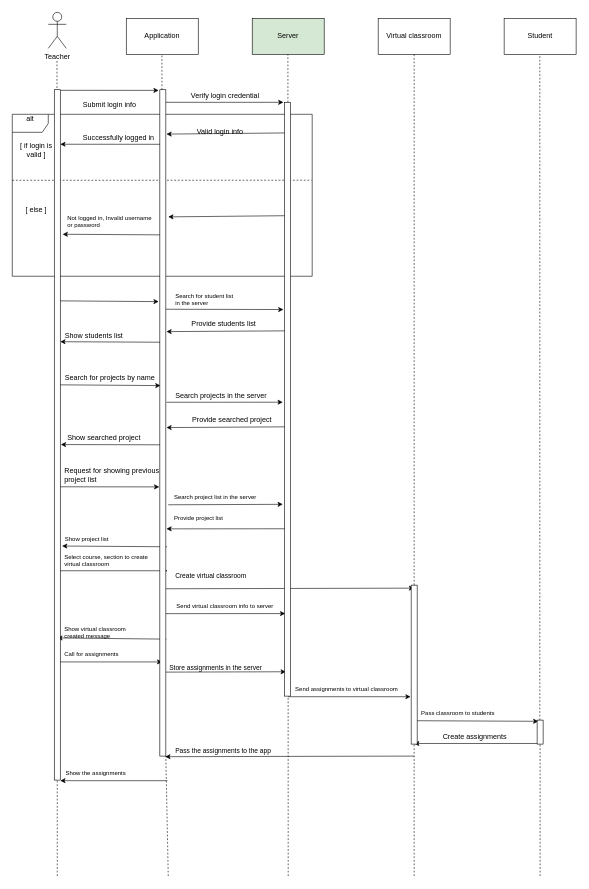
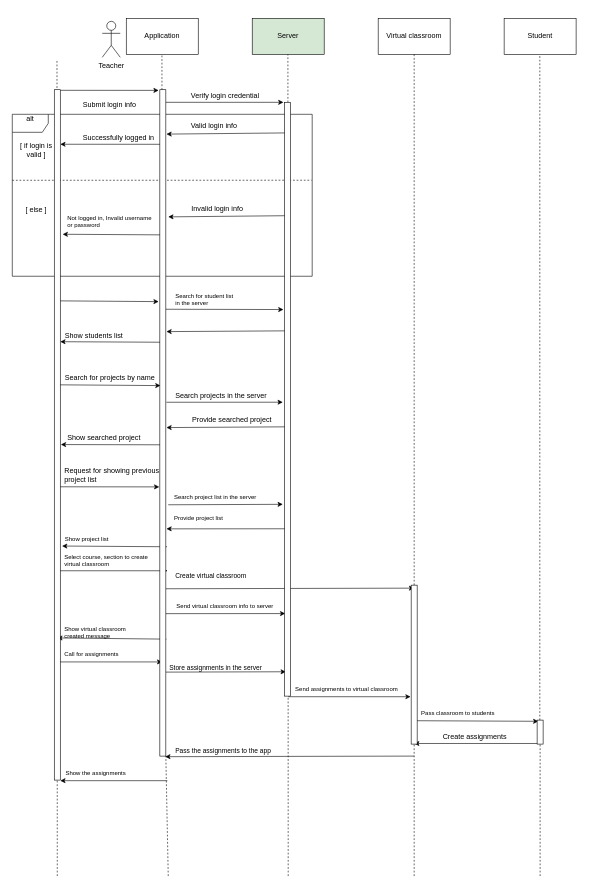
(57, 30) -> (111, 39)
(223, 132) -> (217, 126)
none -> (221, 209)
(227, 324) -> none
